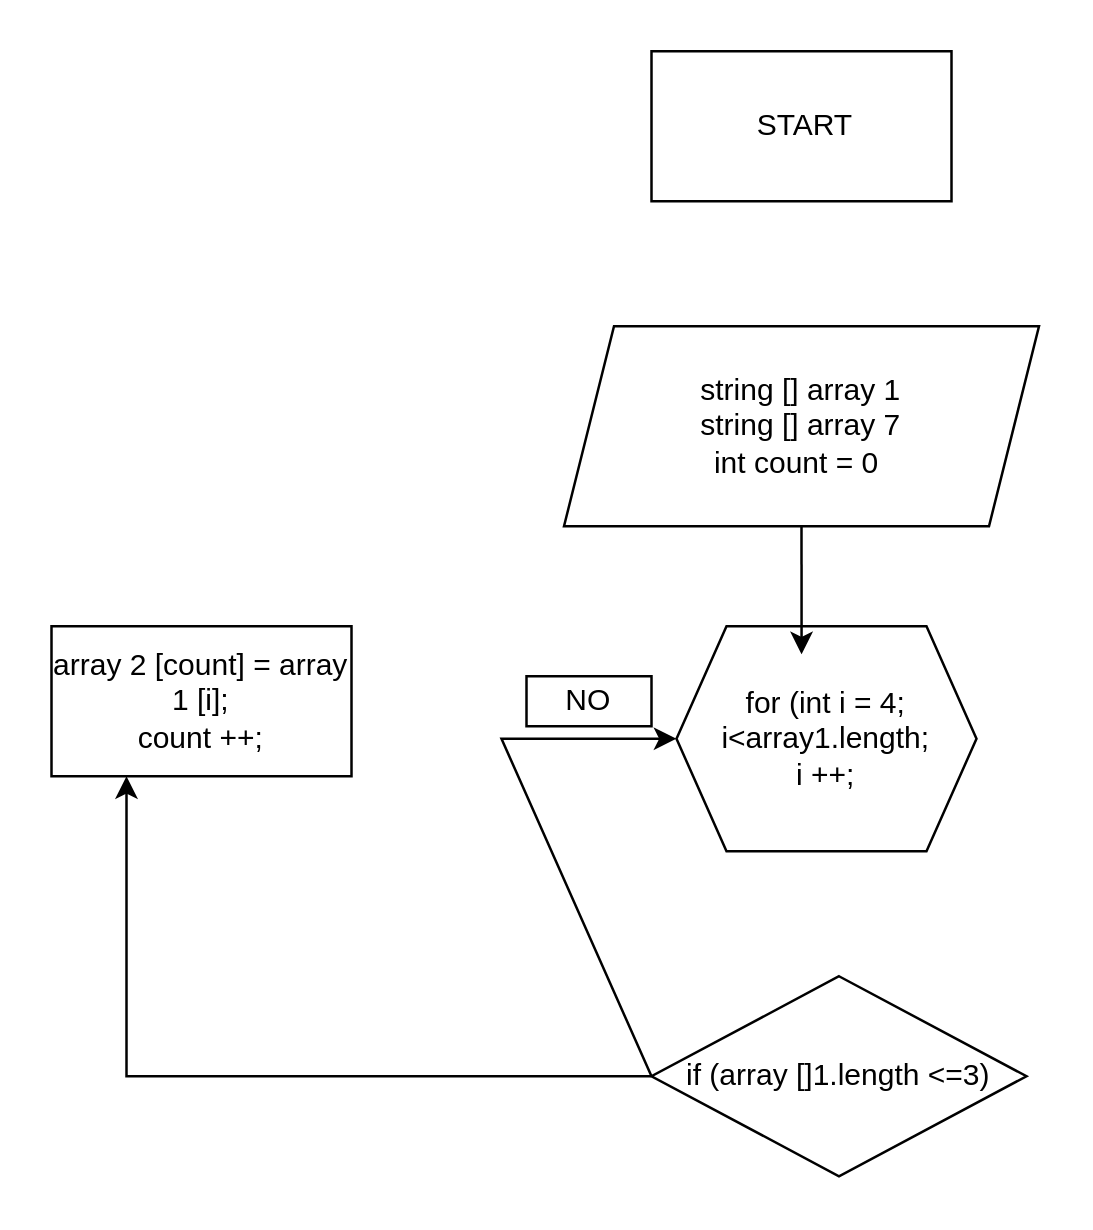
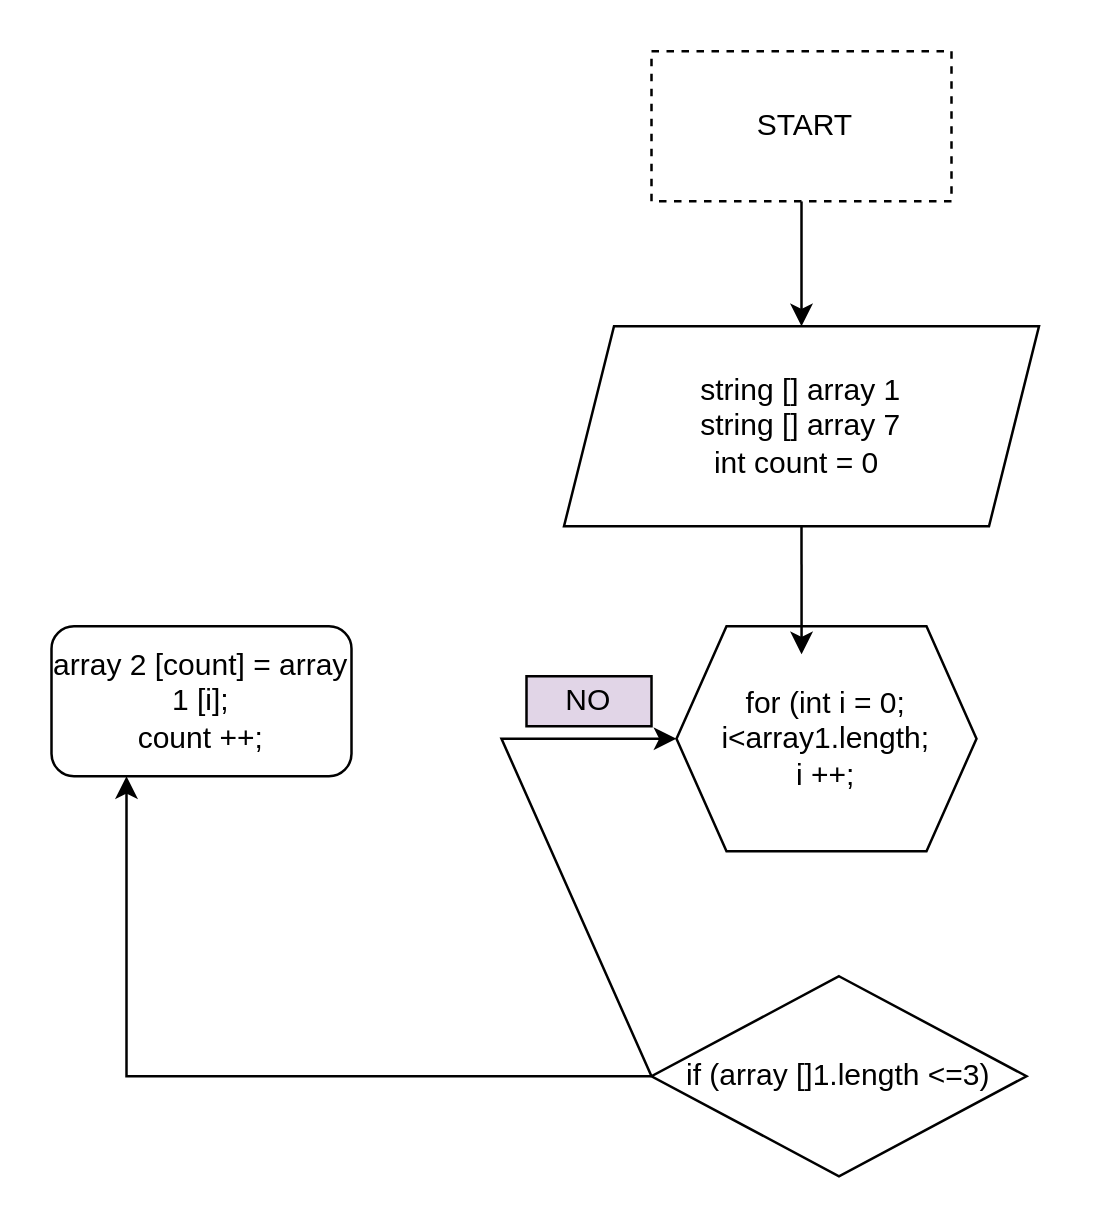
(801, 126) -> (801, 126)
none -> (801, 255)
(201, 701) -> (201, 701)
(589, 701) -> (589, 701)
(826, 739) -> (826, 739)
